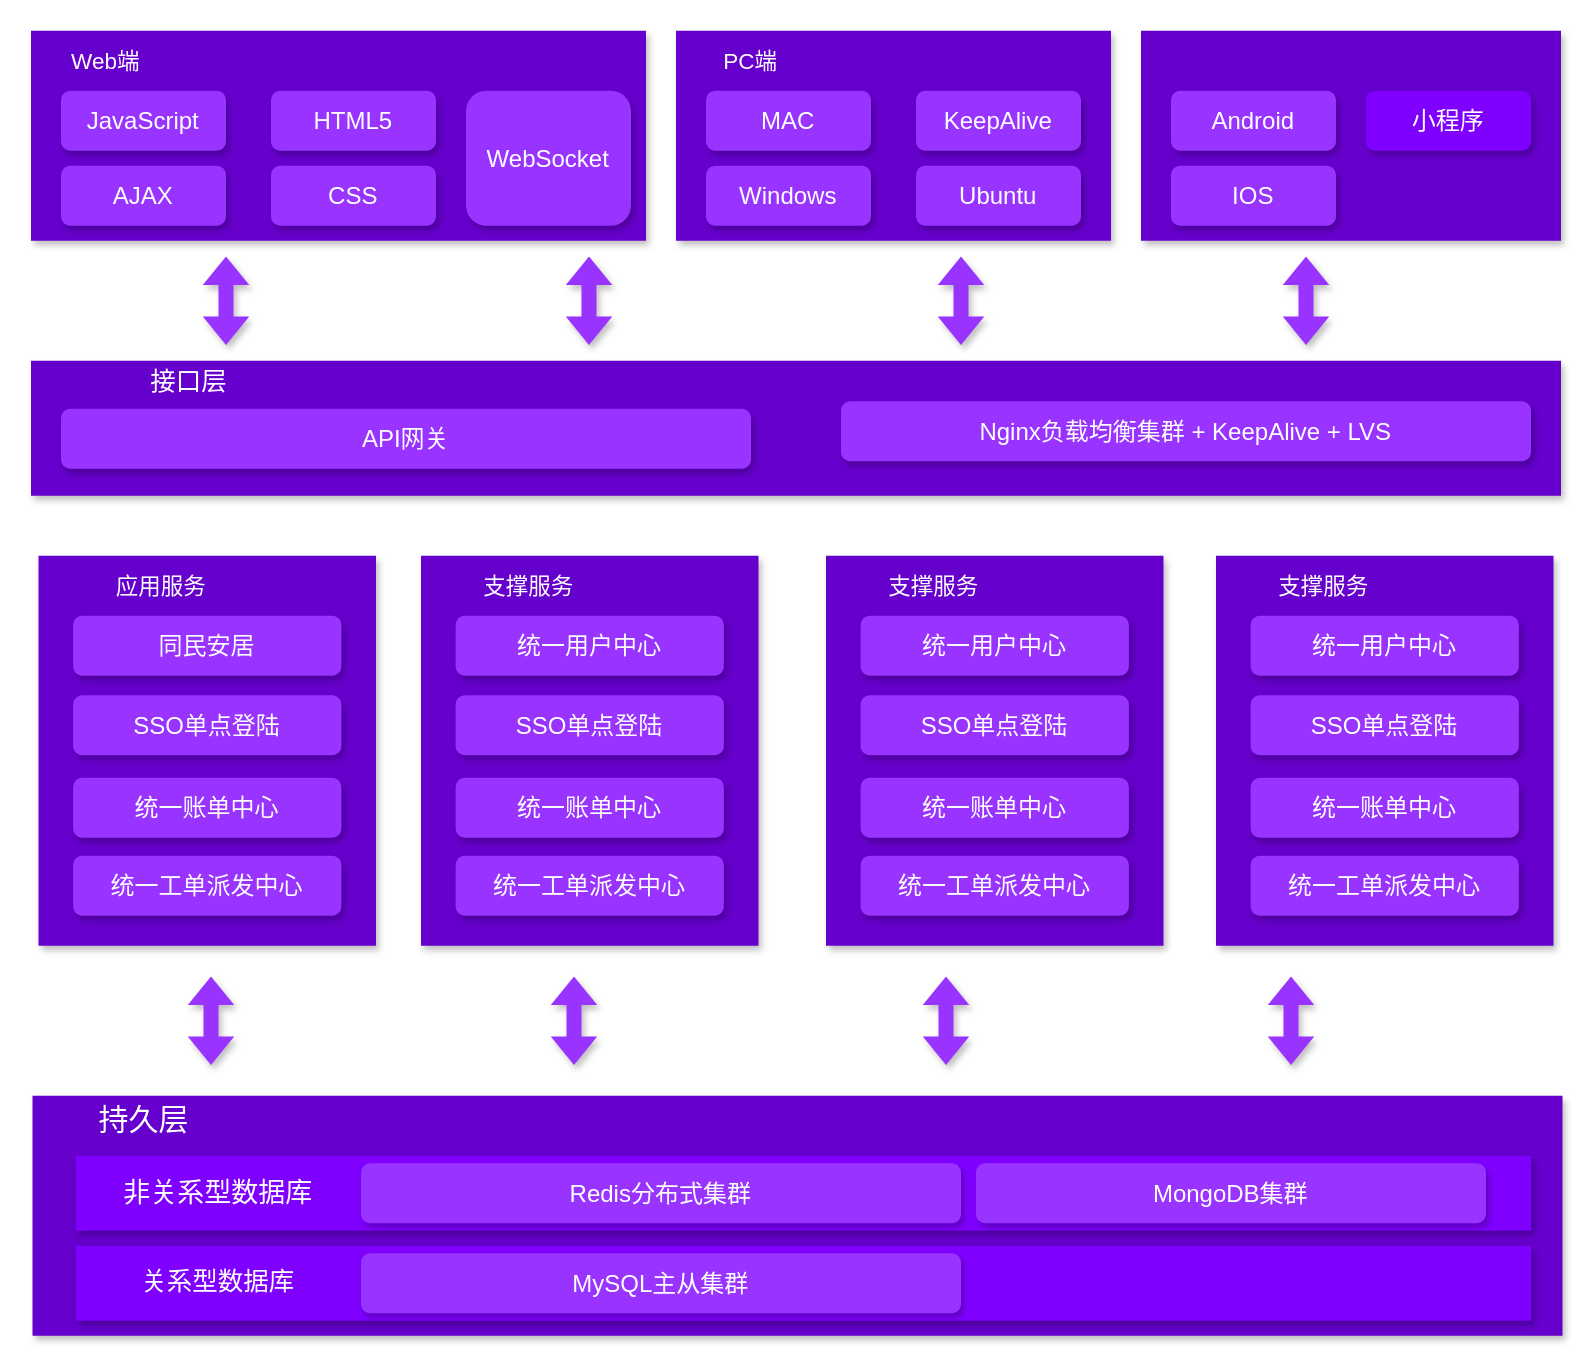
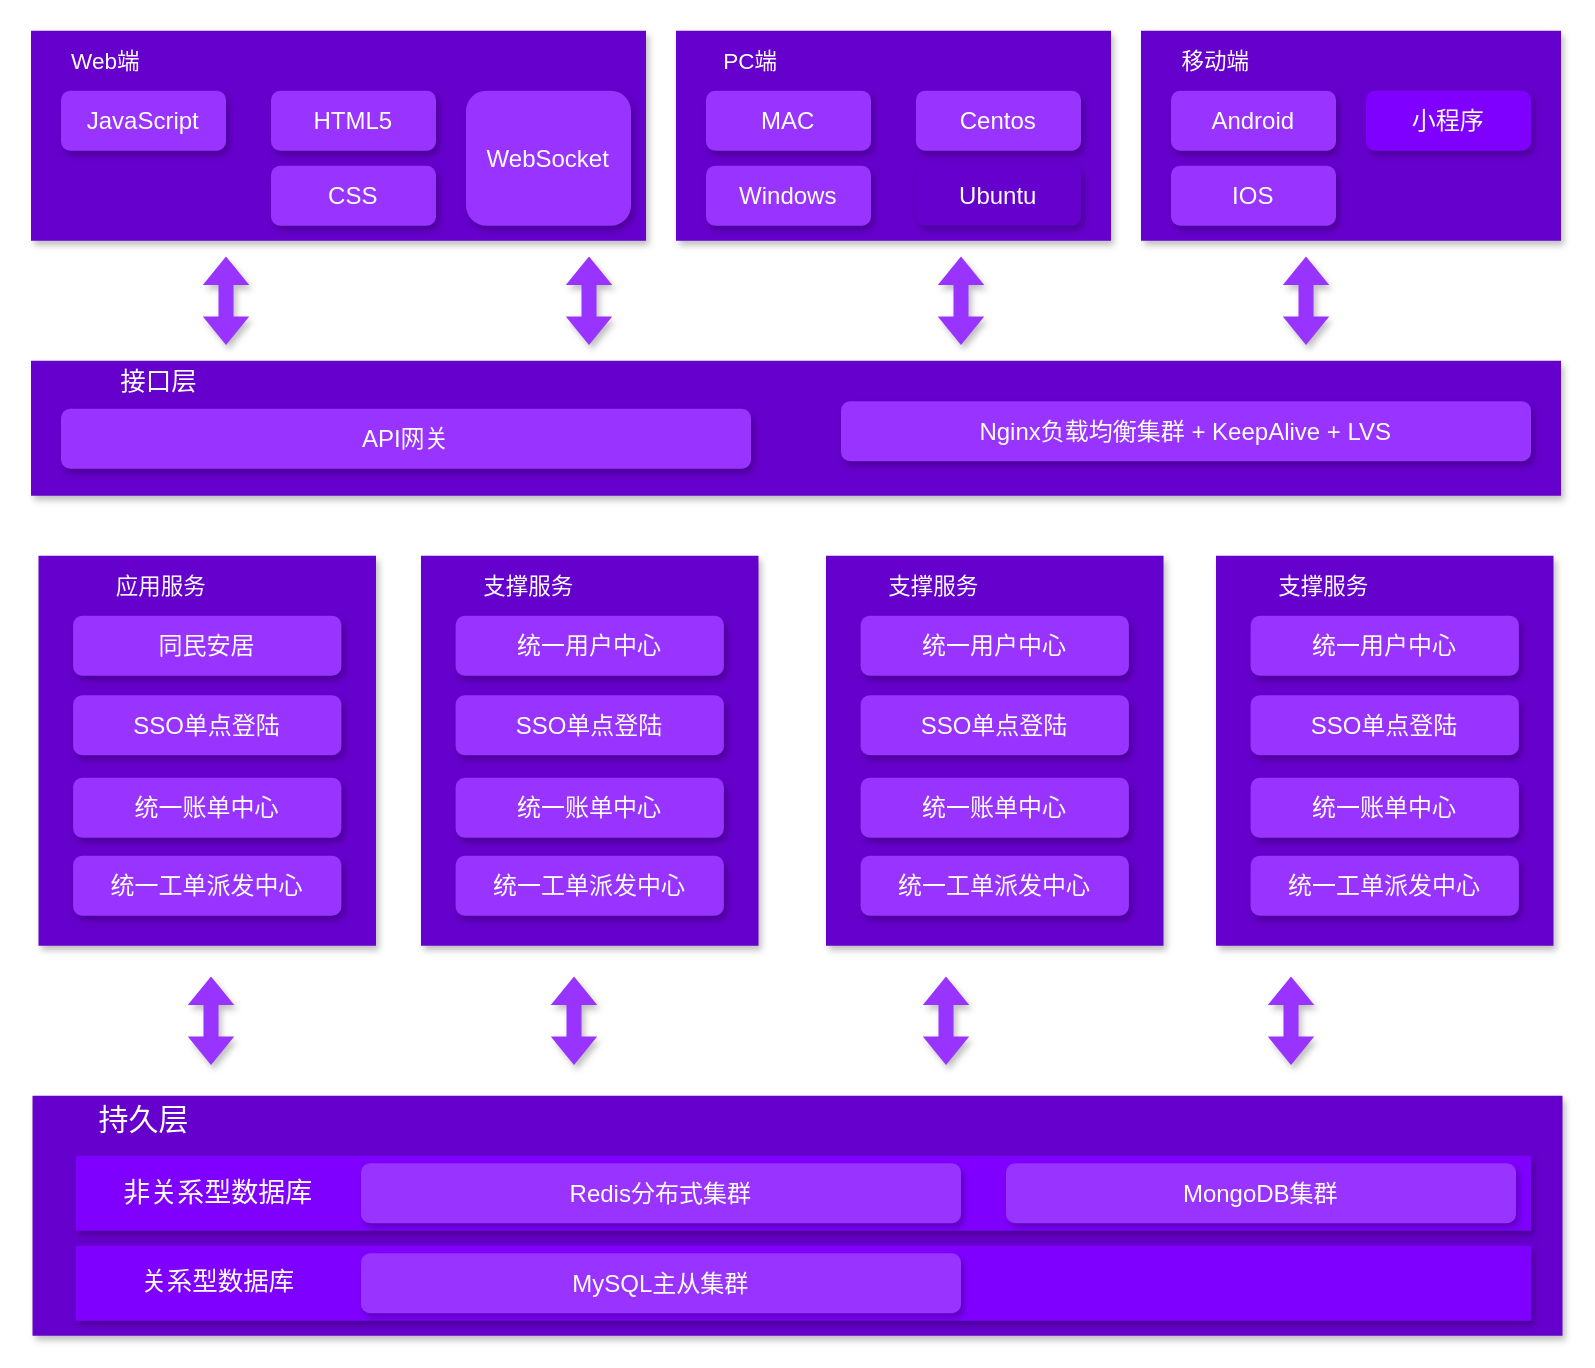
none -> (1216, 61)
(998, 121) -> (998, 121)
(143, 196) -> none
(998, 196) -> (998, 196)
(189, 383) -> (159, 383)
(1231, 1193) -> (1261, 1193)
